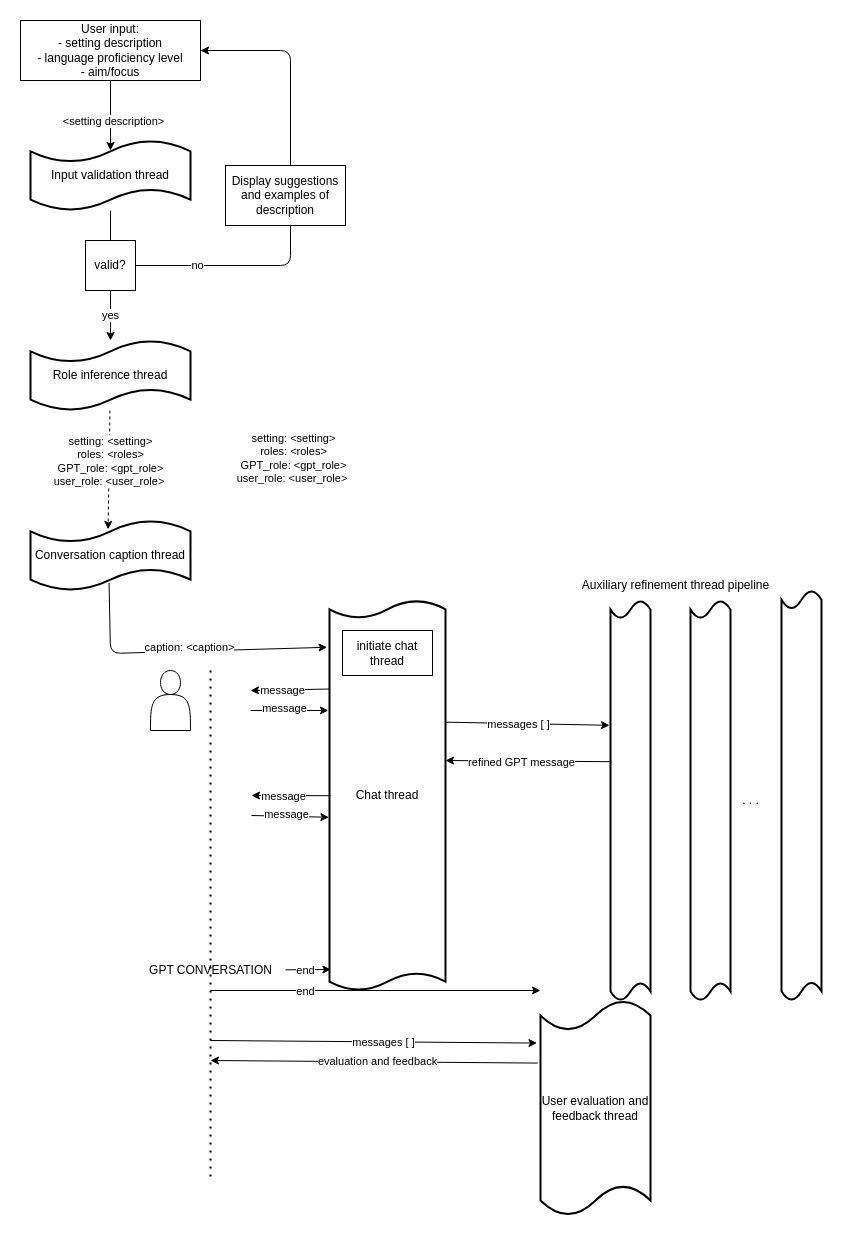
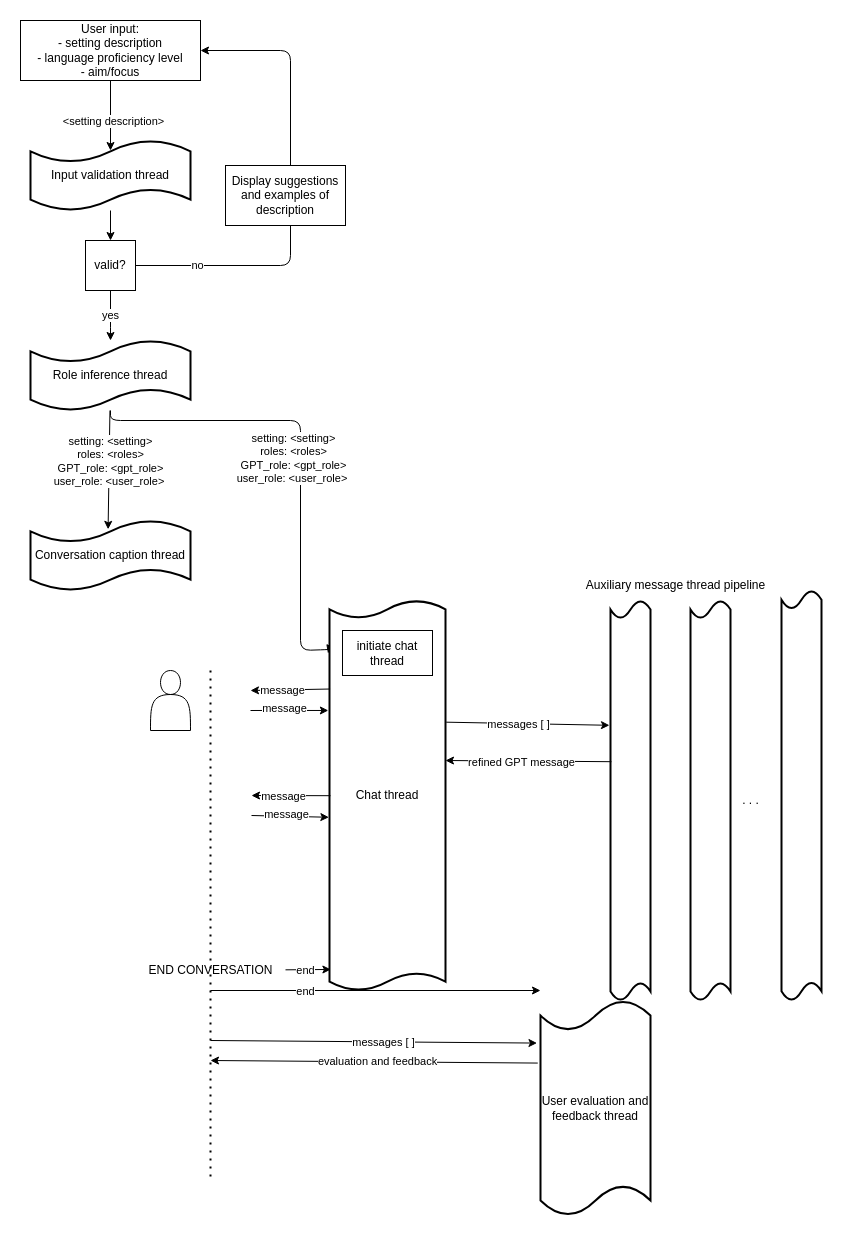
(111, 235) -> (111, 232)
none -> (207, 421)
(108, 504) -> (108, 504)
(676, 586) -> (676, 586)
(183, 651) -> none
(211, 971) -> (211, 971)
